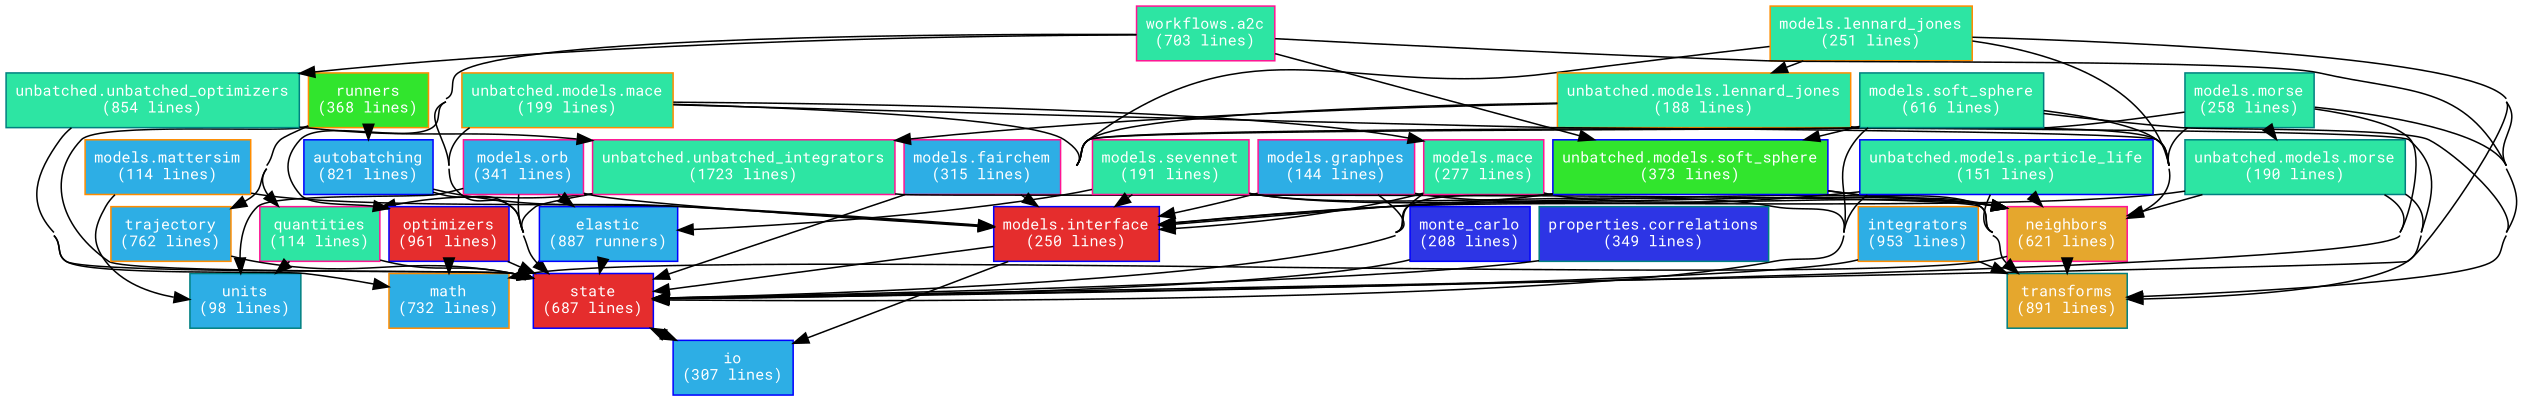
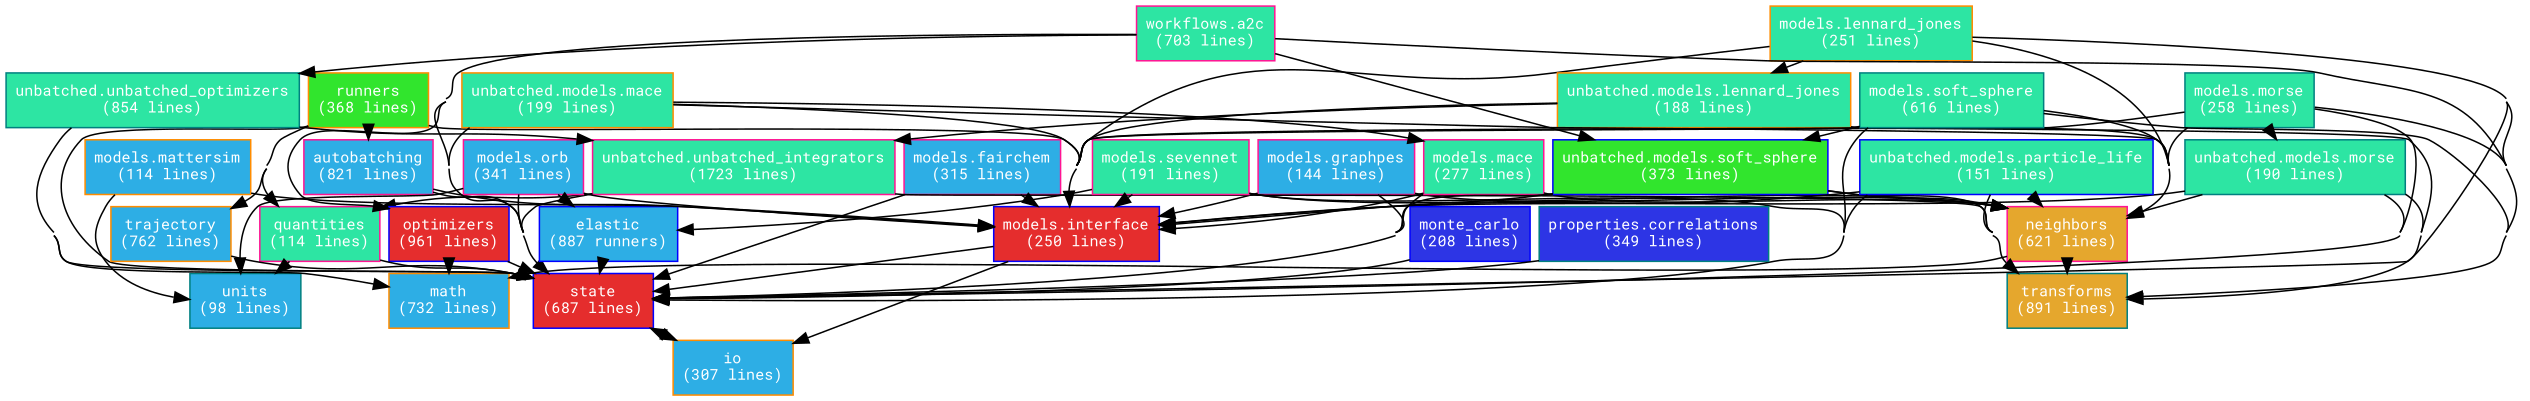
none -> (763, 129)
(368, 167) -> (368, 167)
(1918, 234) -> none
(733, 368) -> (733, 368)
